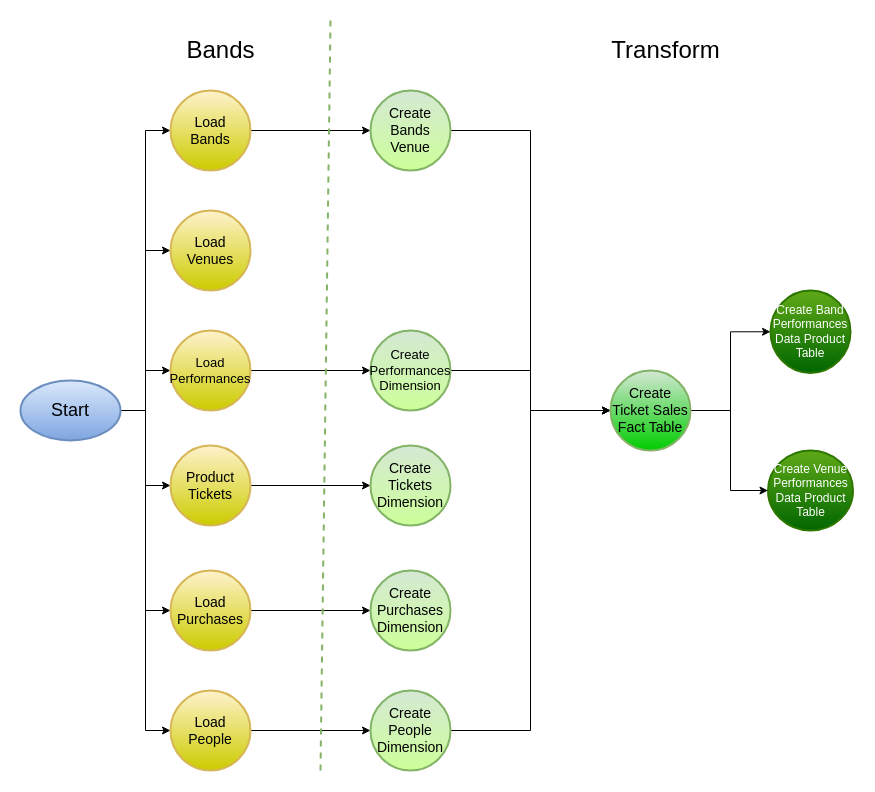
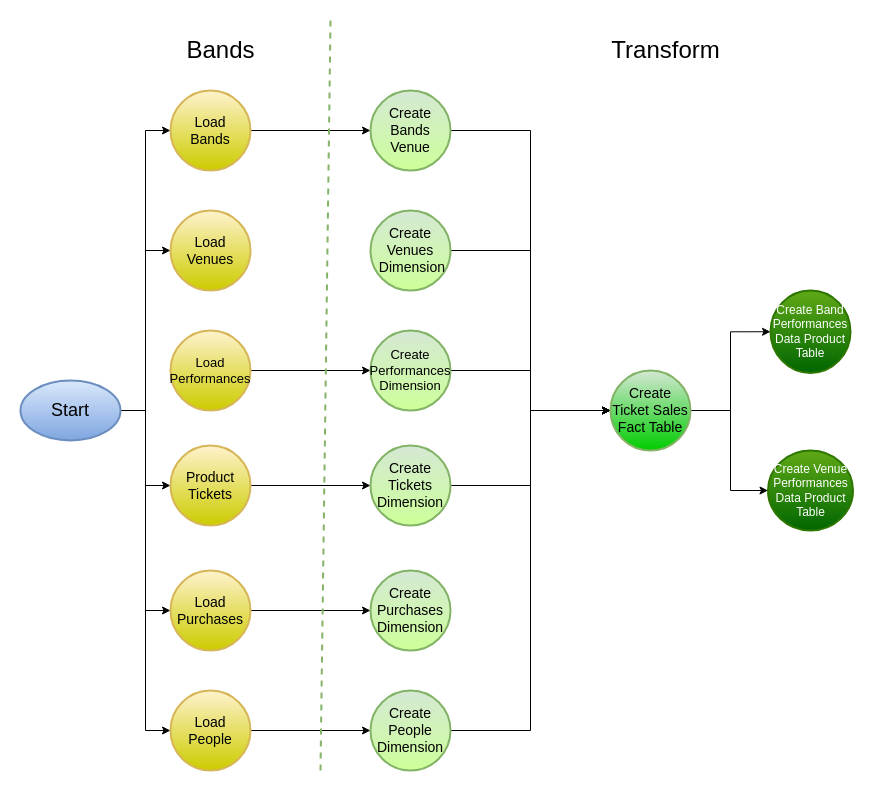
none -> (411, 251)
none -> (490, 251)
(155, 371) -> none
none -> (490, 486)
